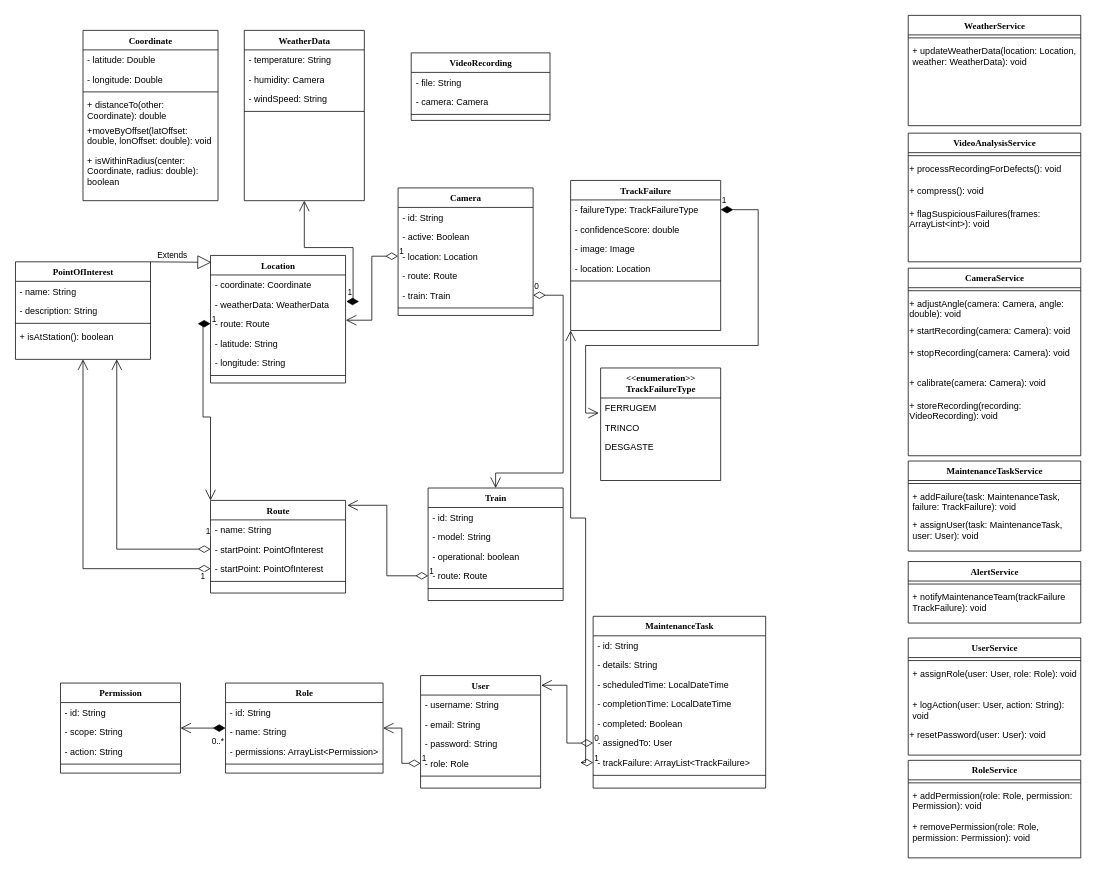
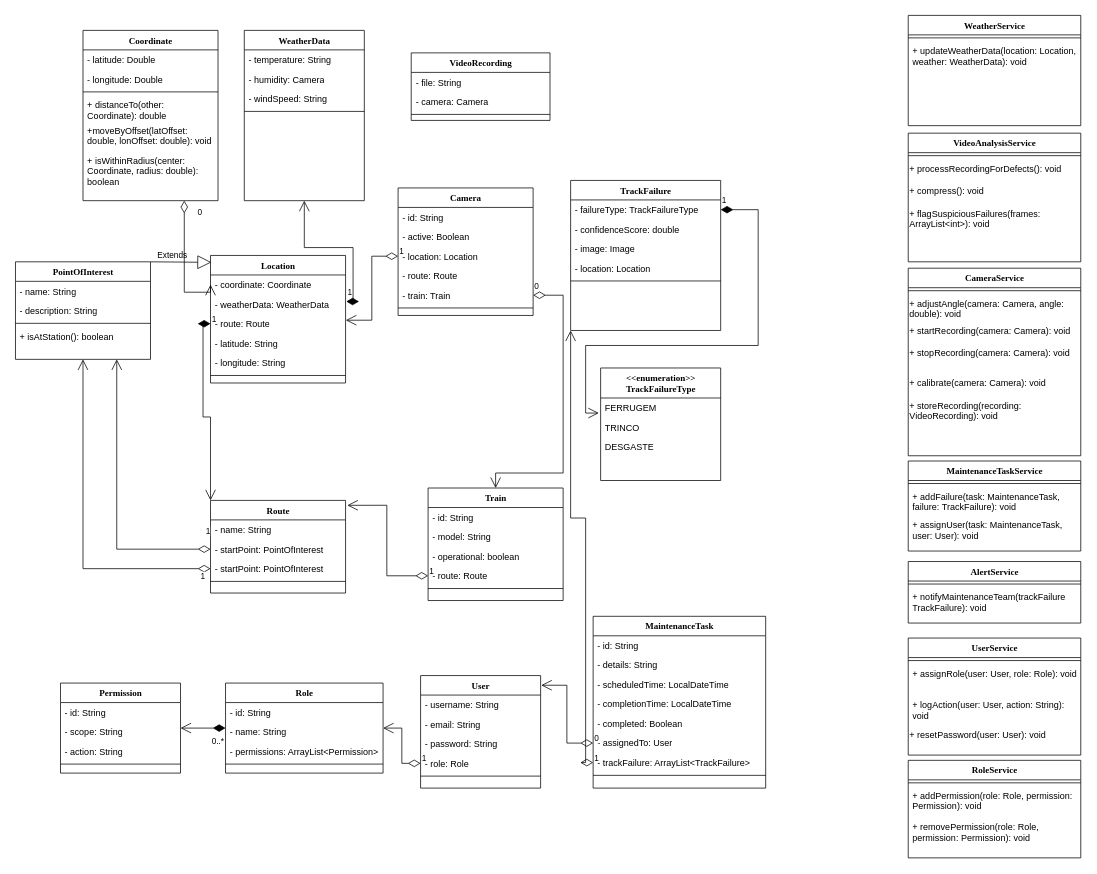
none -> (184, 268)
